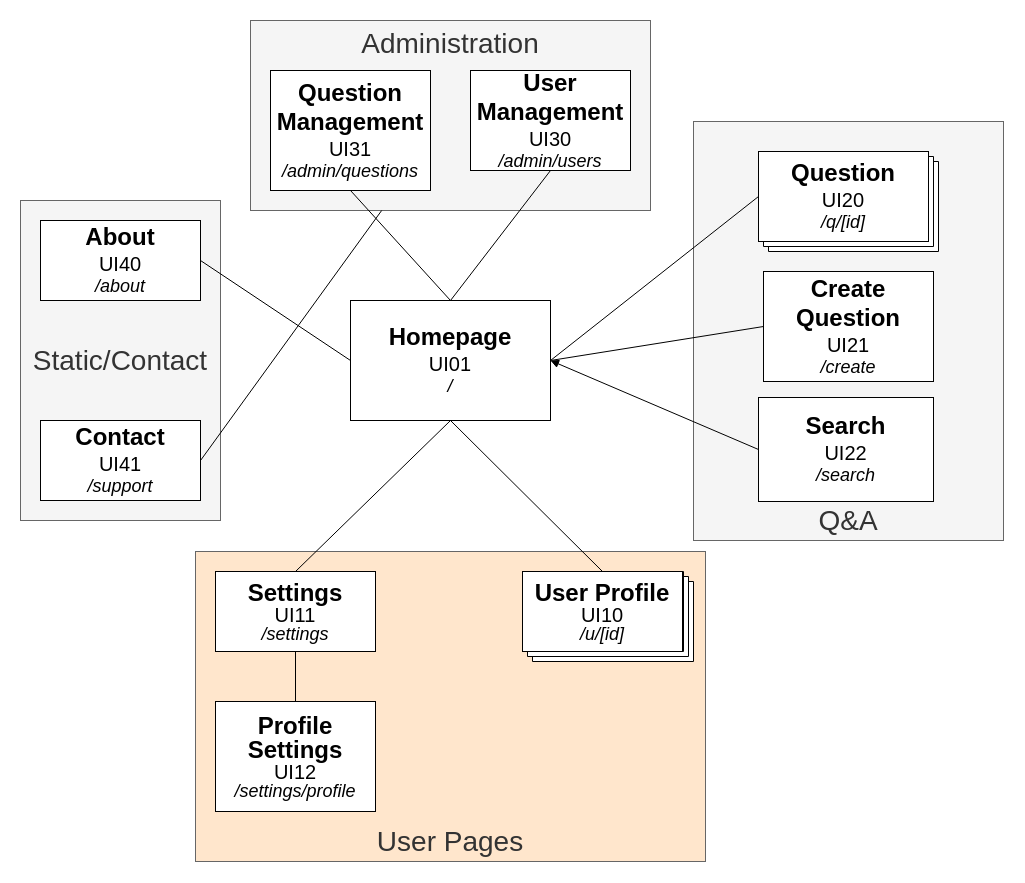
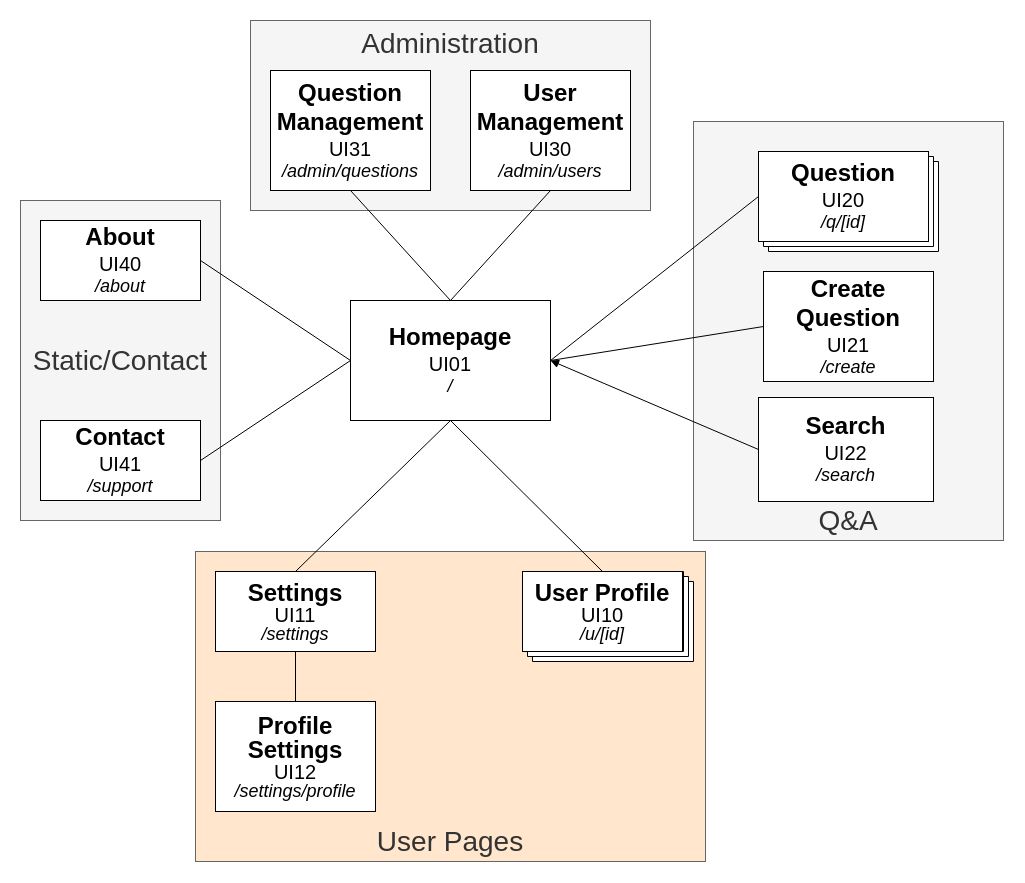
(551, 121) -> (551, 131)
(291, 336) -> (275, 411)
